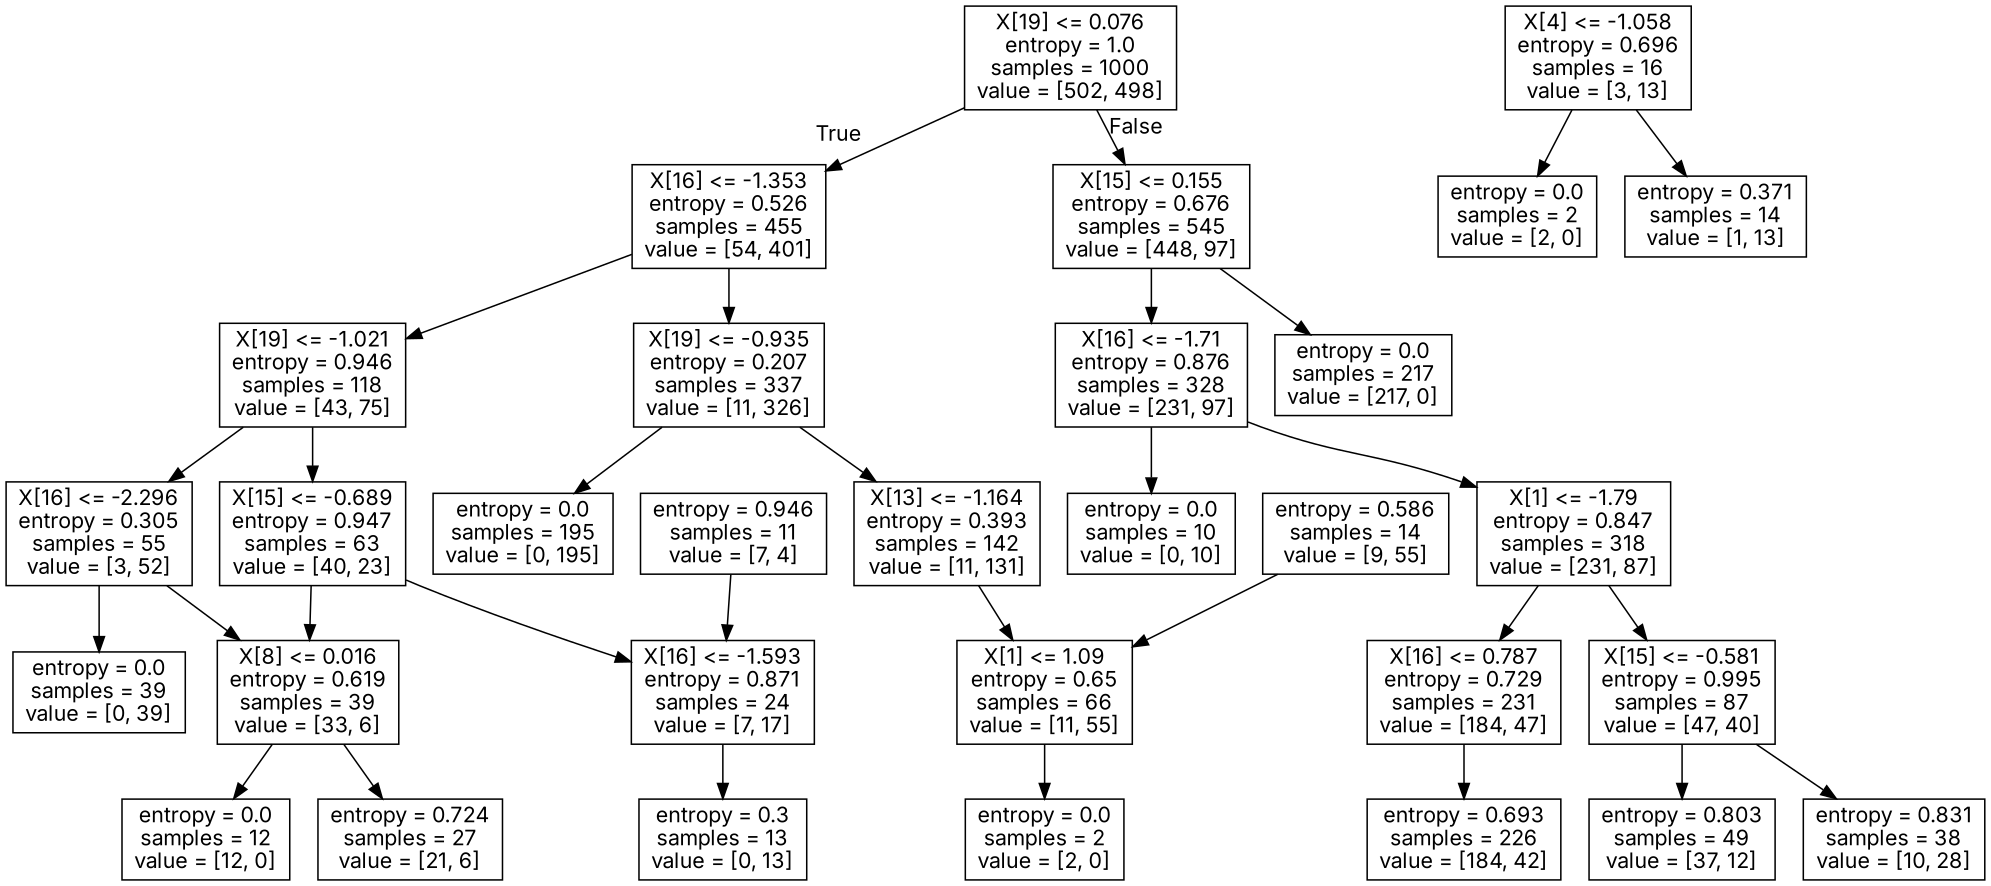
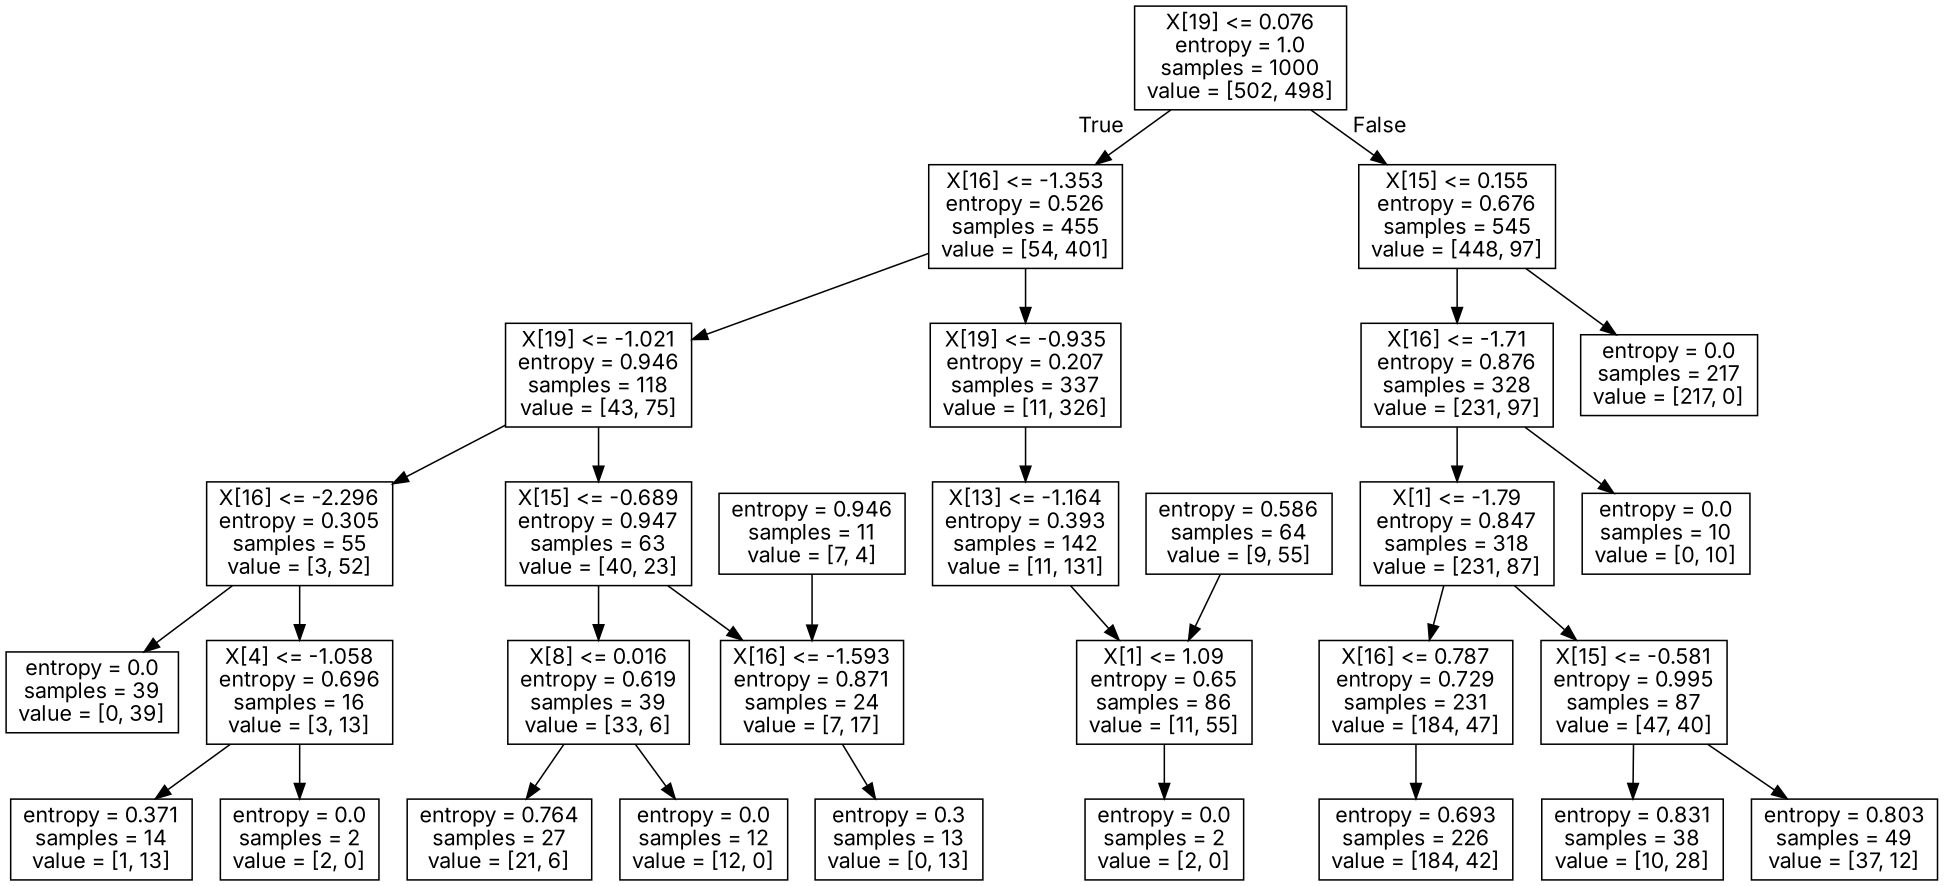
(523, 534) -> none
(1356, 534) -> (1239, 534)
(197, 608) -> (300, 605)
(1045, 692) -> (1164, 692)
(410, 840) -> (499, 840)
